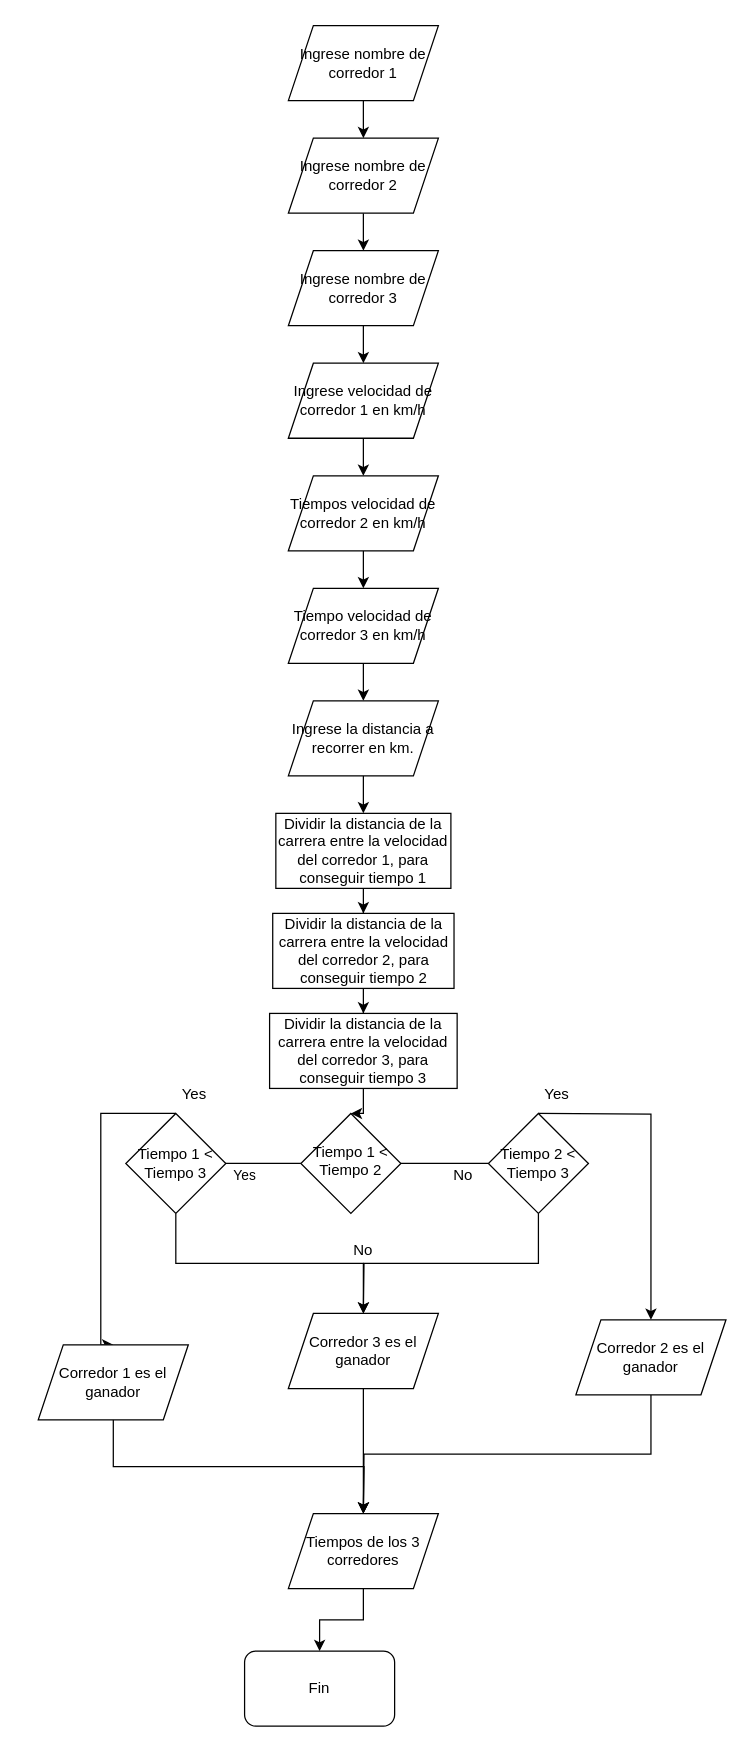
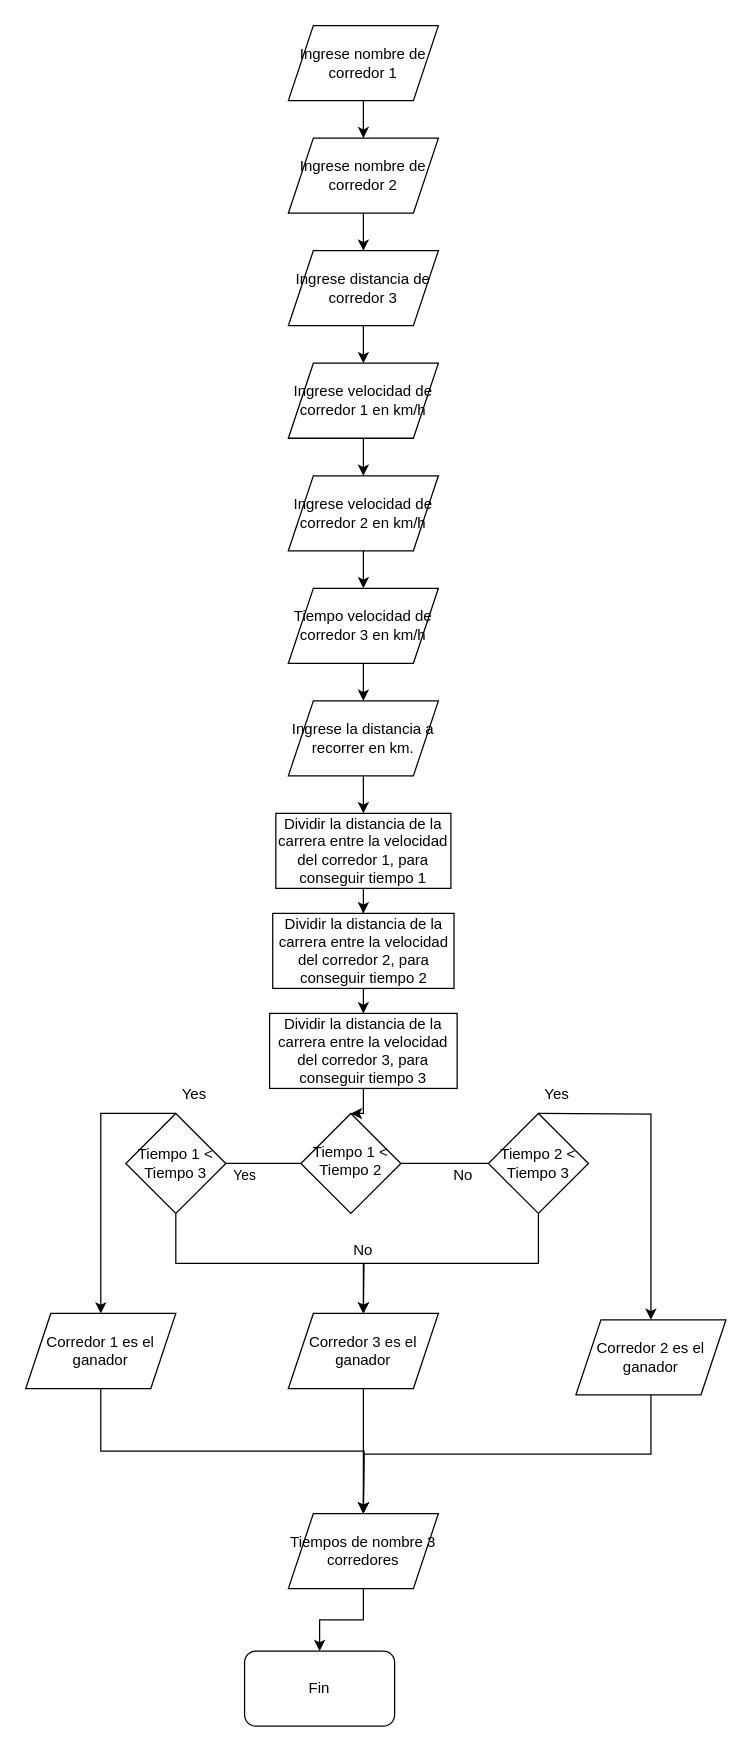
(363, 288) -> (363, 288)
(363, 513) -> (363, 513)
(113, 1382) -> (101, 1351)
(363, 1551) -> (363, 1551)
